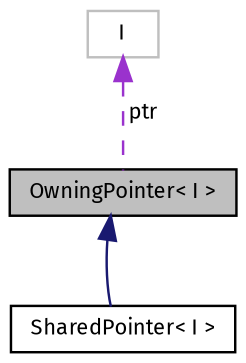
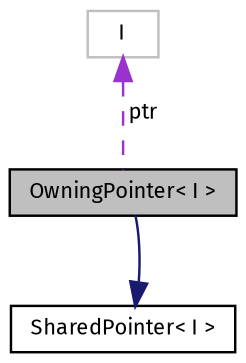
(107, 273) -> (139, 249)
